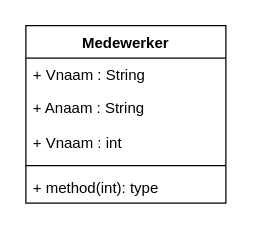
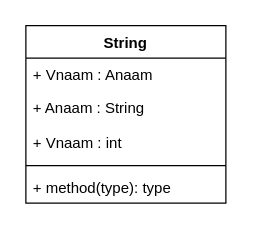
(125, 43) -> (125, 43)
(90, 75) -> (88, 75)
(105, 188) -> (111, 188)
